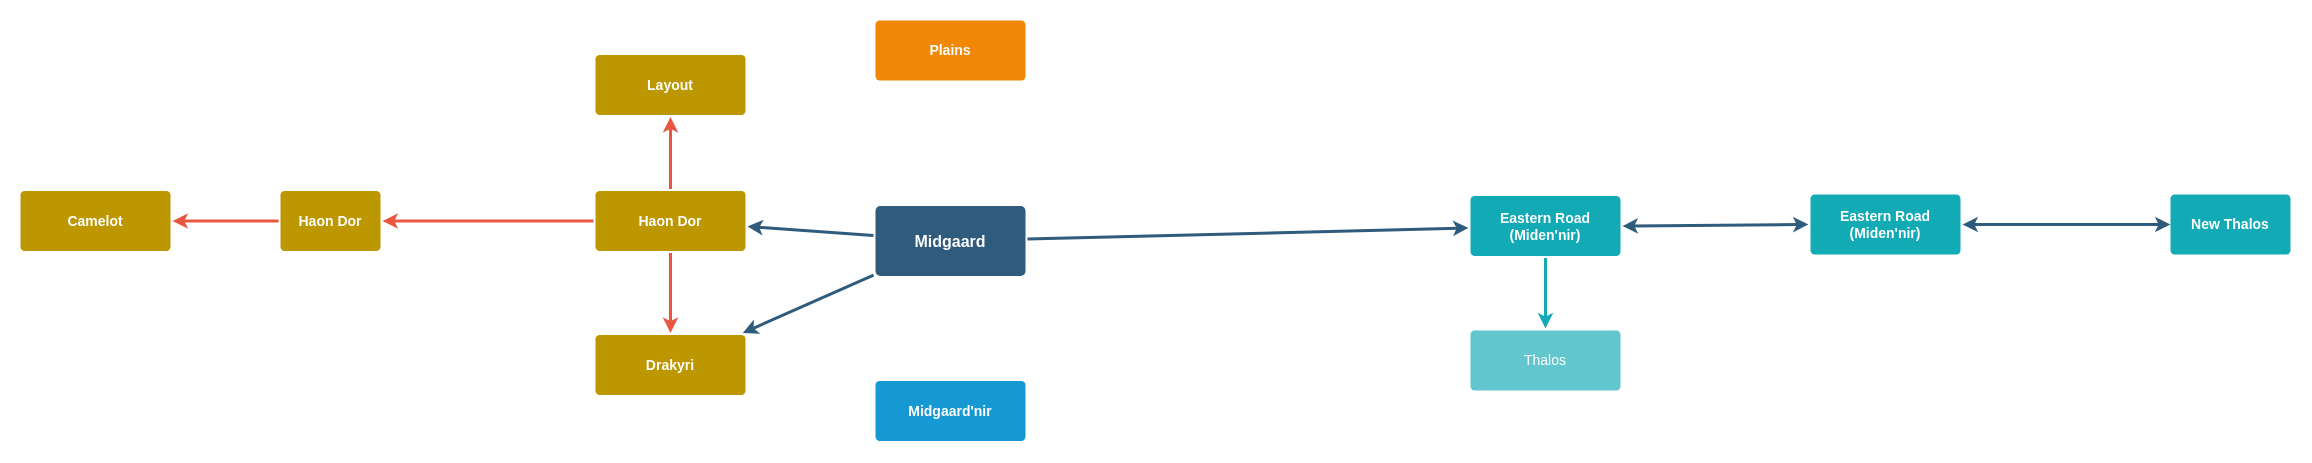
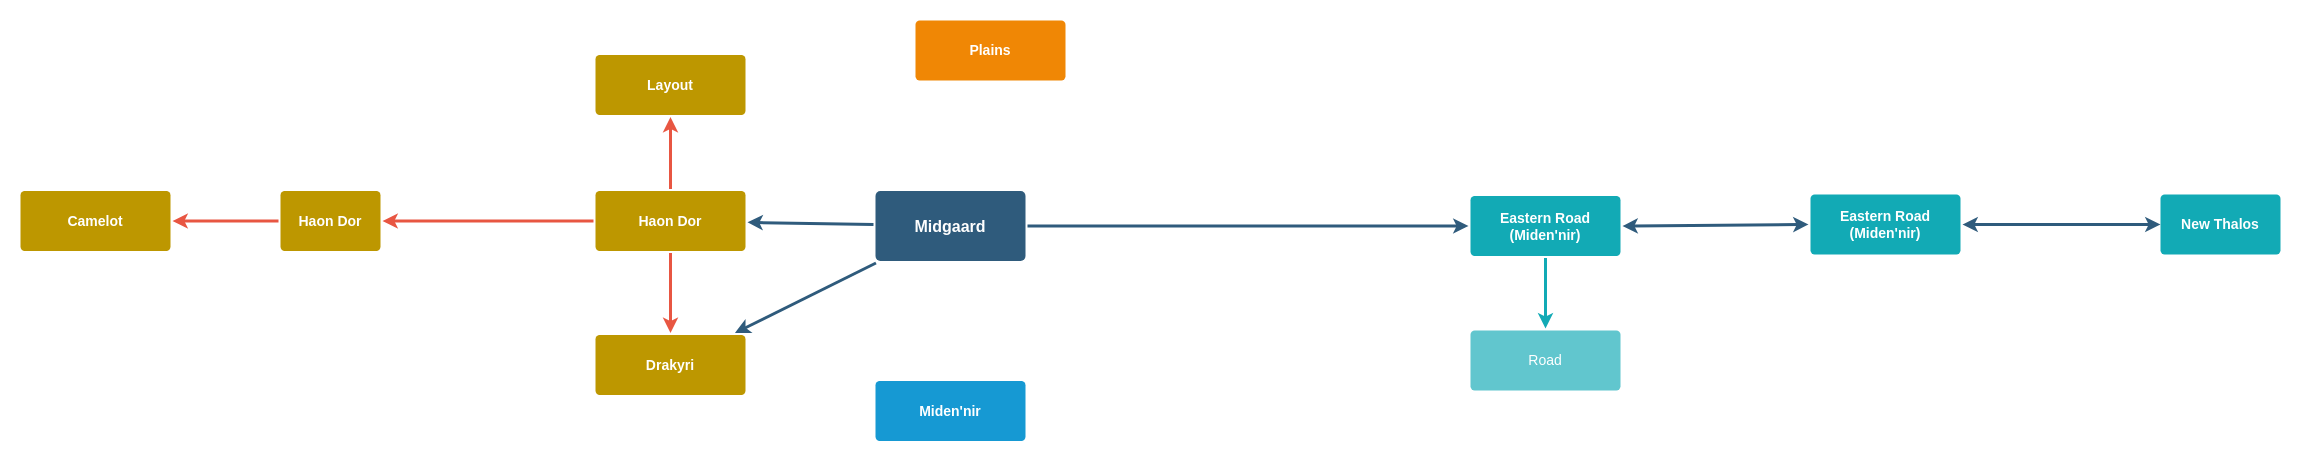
(951, 51) -> (991, 51)
(2231, 225) -> (2221, 225)
(951, 241) -> (951, 226)
(1546, 361) -> (1546, 361)
(951, 412) -> (951, 412)
